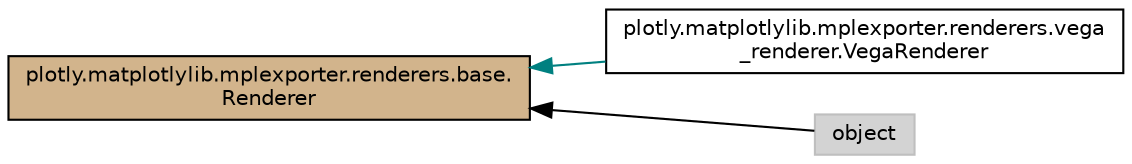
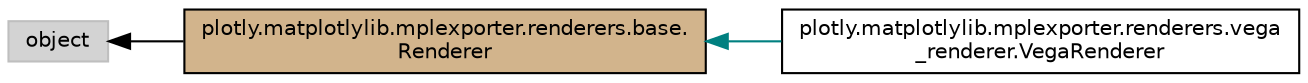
(683, 120) -> (157, 41)
